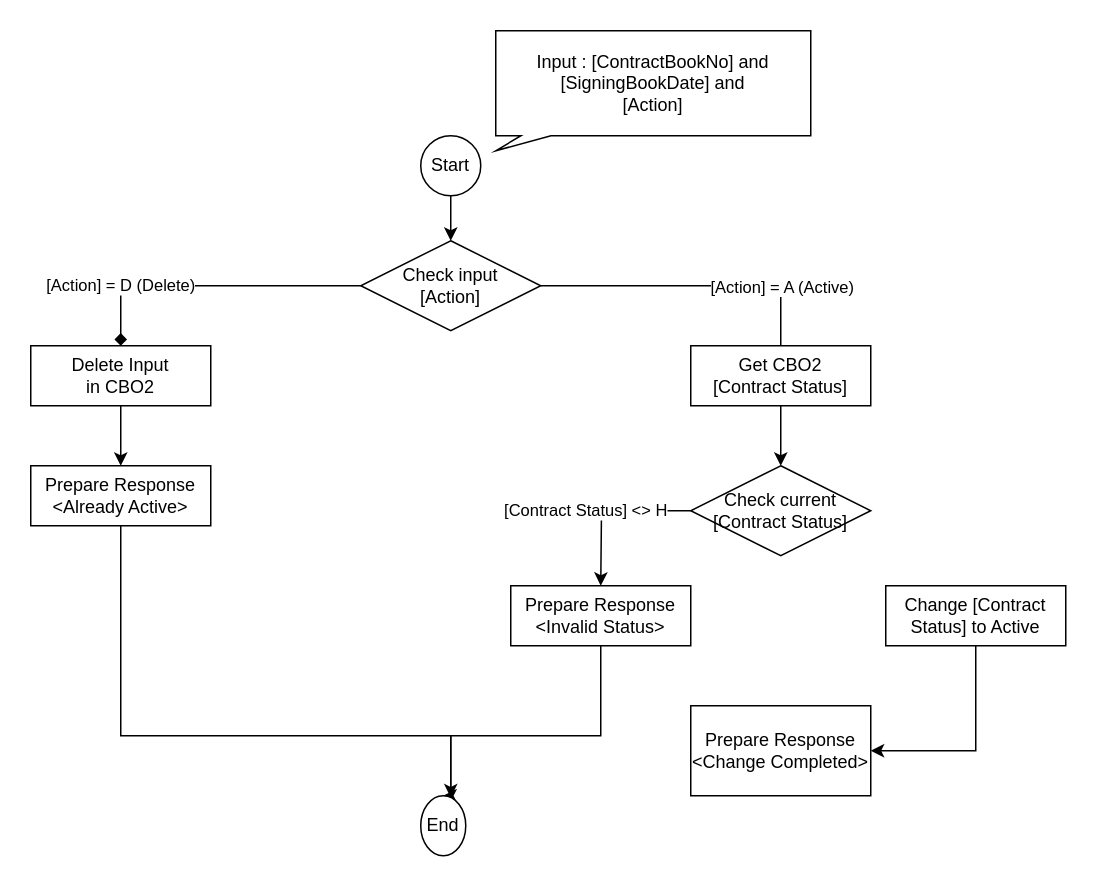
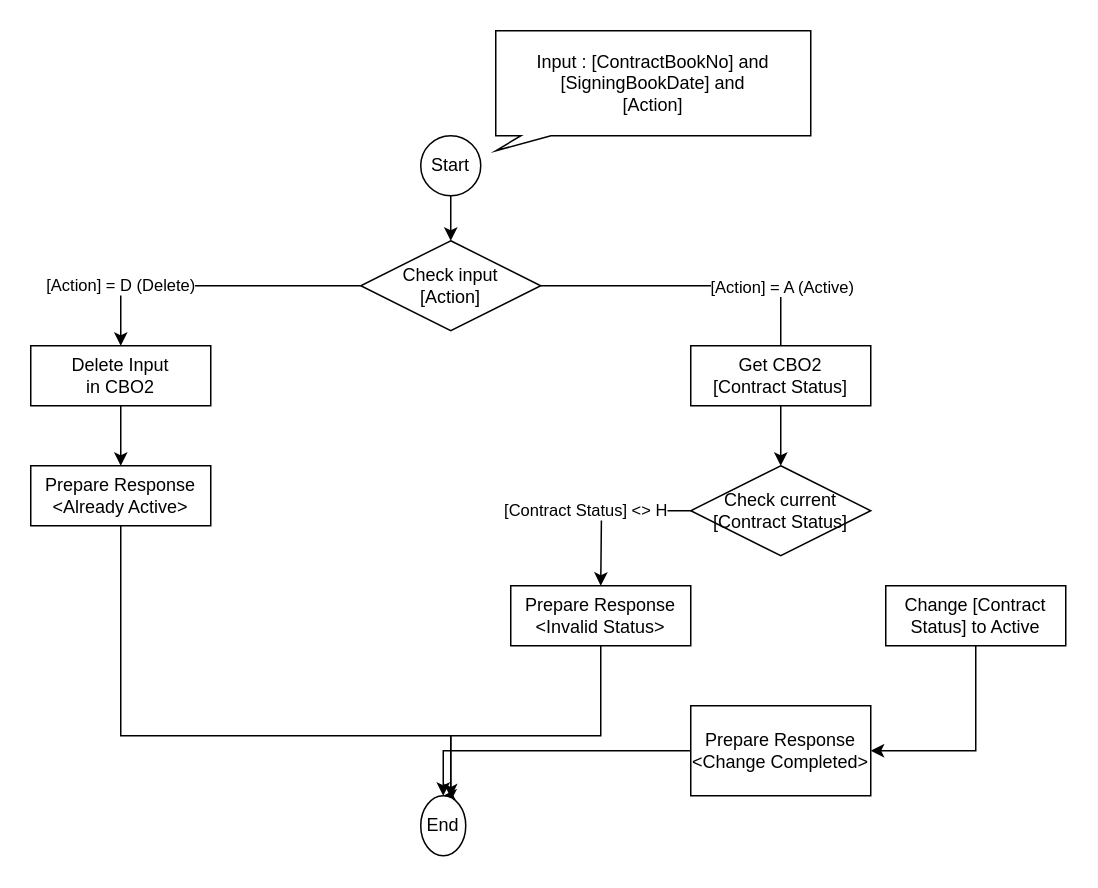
(121, 333) -> (121, 334)
none -> (549, 751)
